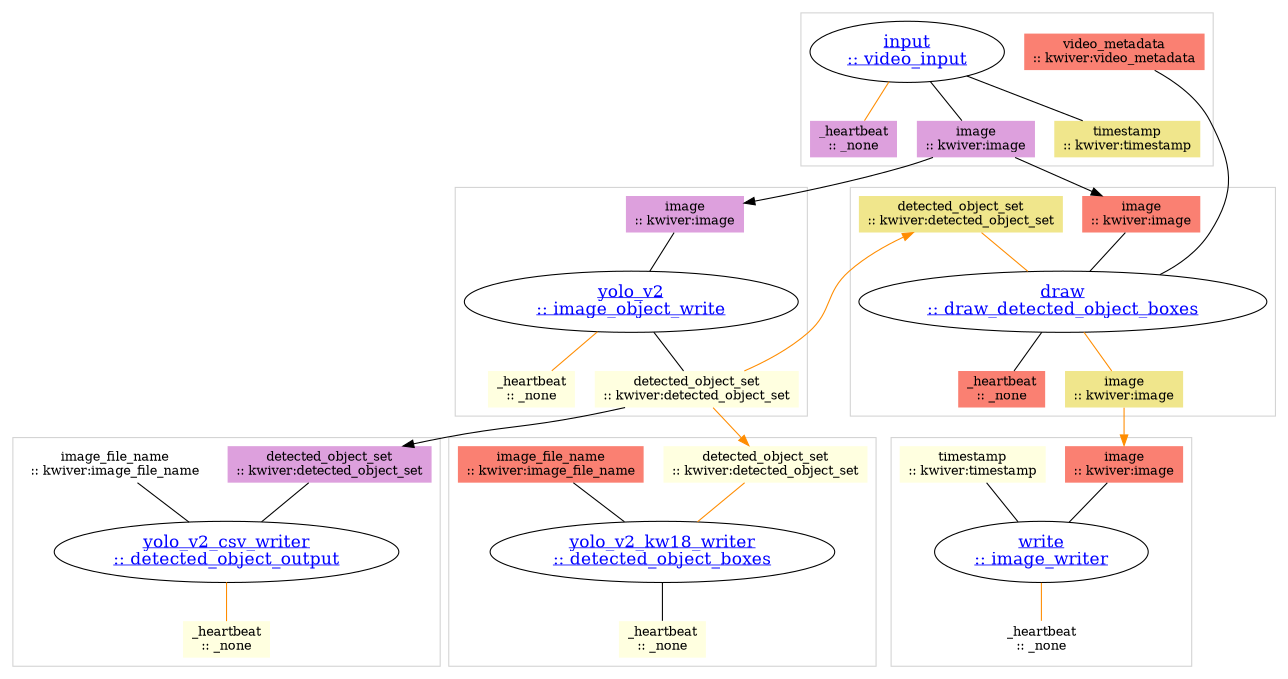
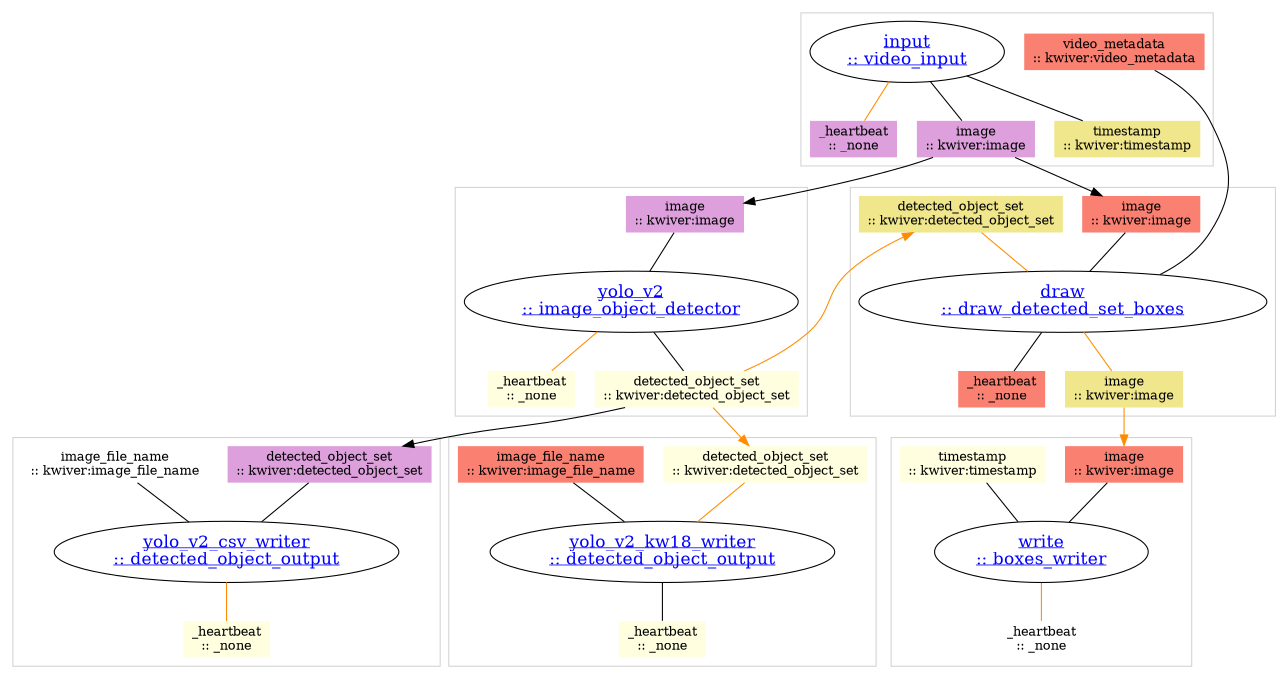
(631, 309) -> (631, 309)
(1063, 309) -> (1063, 309)
(662, 559) -> (662, 559)
(1041, 559) -> (1041, 559)
